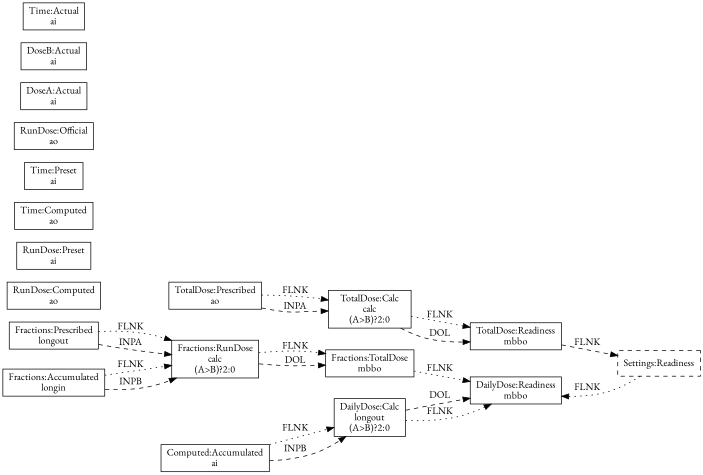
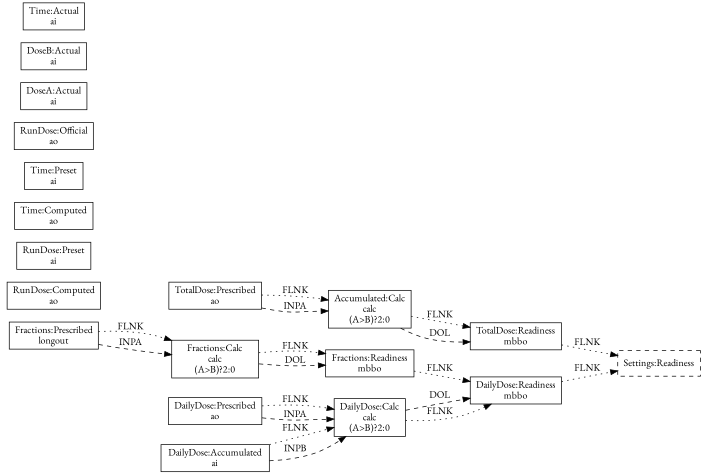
(370, 309) -> (370, 309)
(586, 350) -> (586, 350)
(215, 359) -> (215, 359)
(370, 363) -> (370, 363)
(54, 383) -> none
(606, 392) -> (586, 377)
none -> (215, 411)
(370, 418) -> (370, 418)
(215, 458) -> (215, 458)
